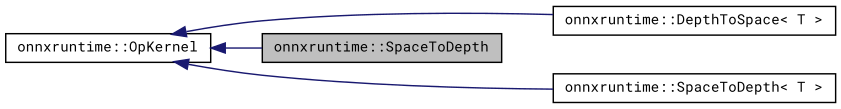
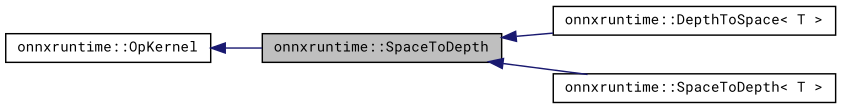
(369, 15) -> (535, 35)
(370, 84) -> (545, 69)
